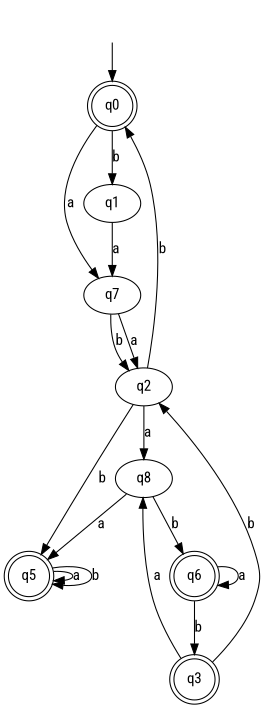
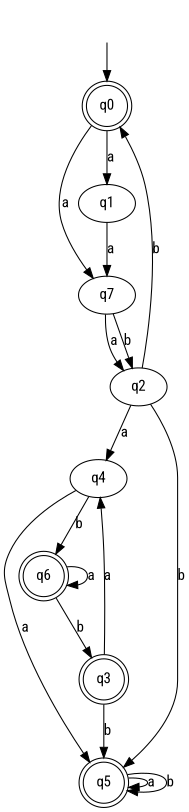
(116, 158) -> (111, 158)
(144, 479) -> (99, 479)
(248, 532) -> (104, 726)
